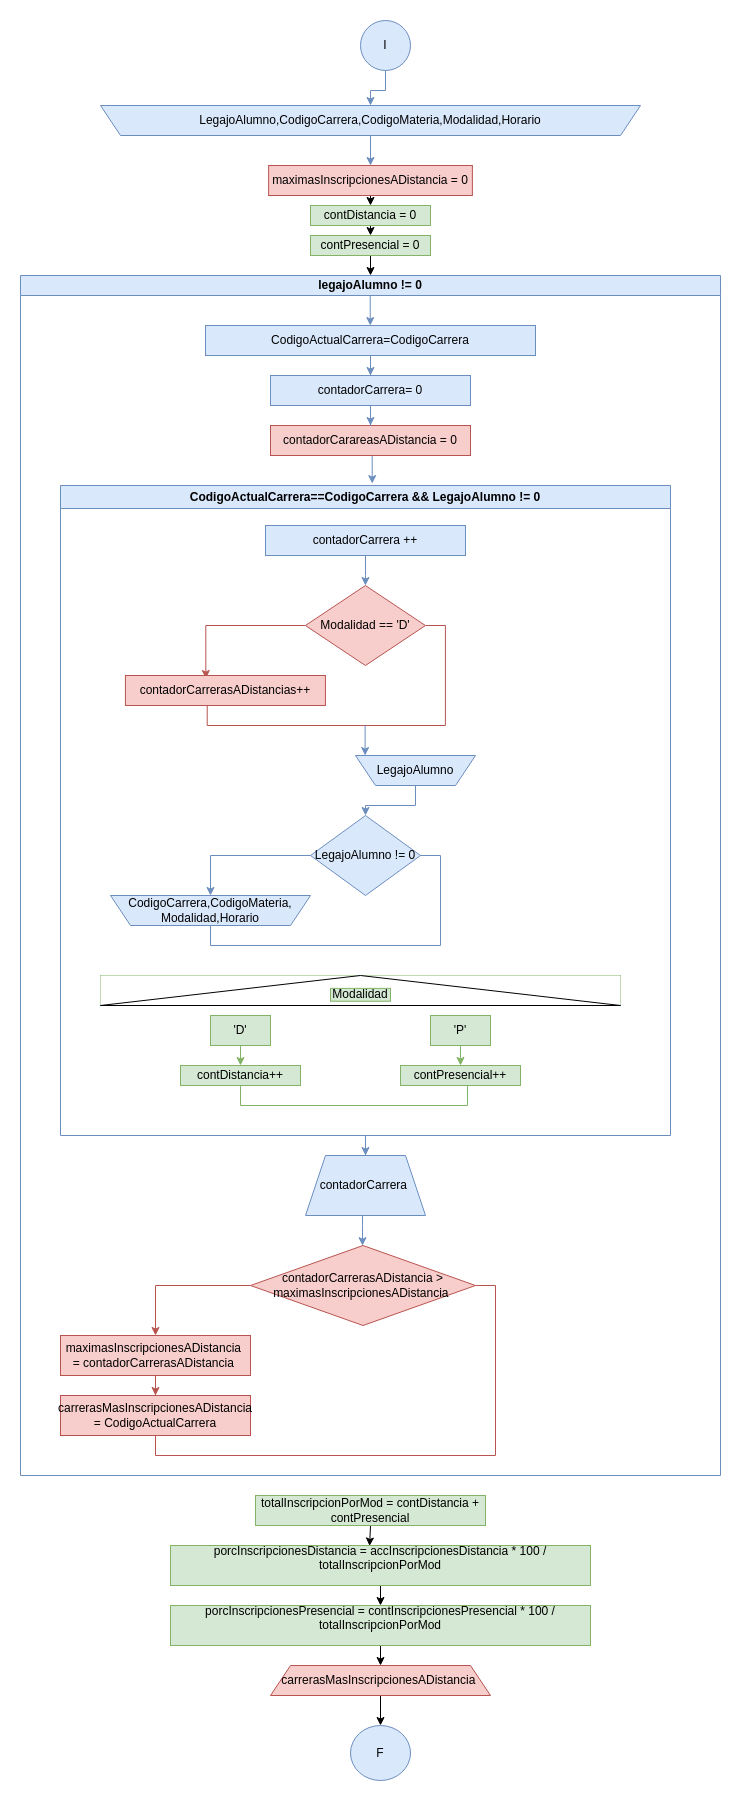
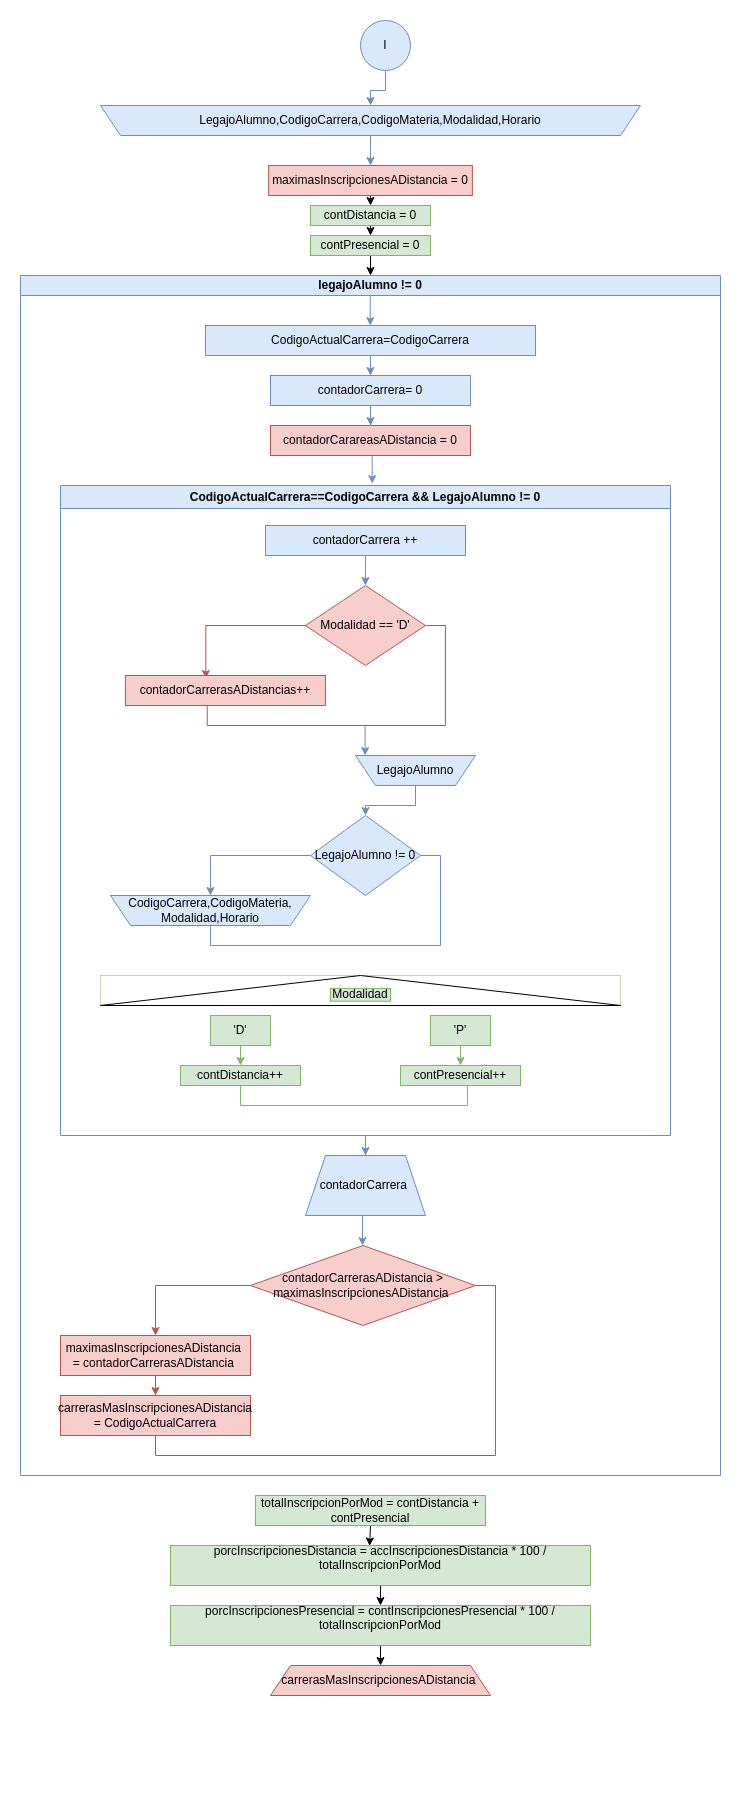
(381, 1715) -> none
(381, 1753) -> none
